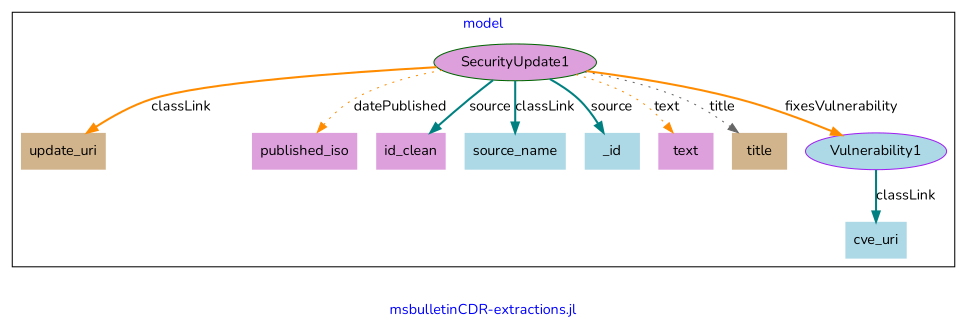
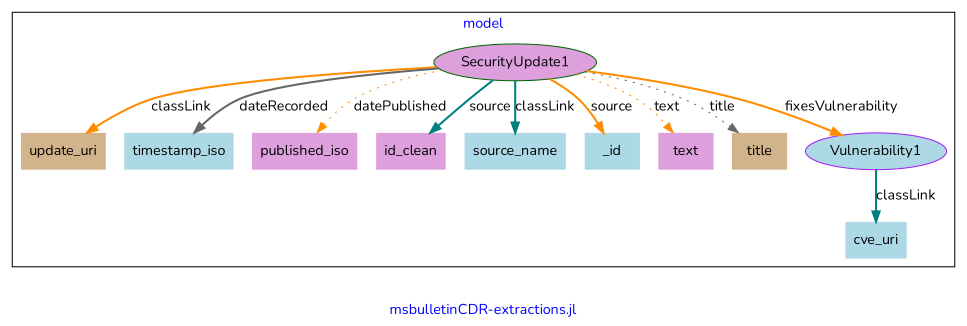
(577, 98) -> (577, 98)
none -> (179, 151)
